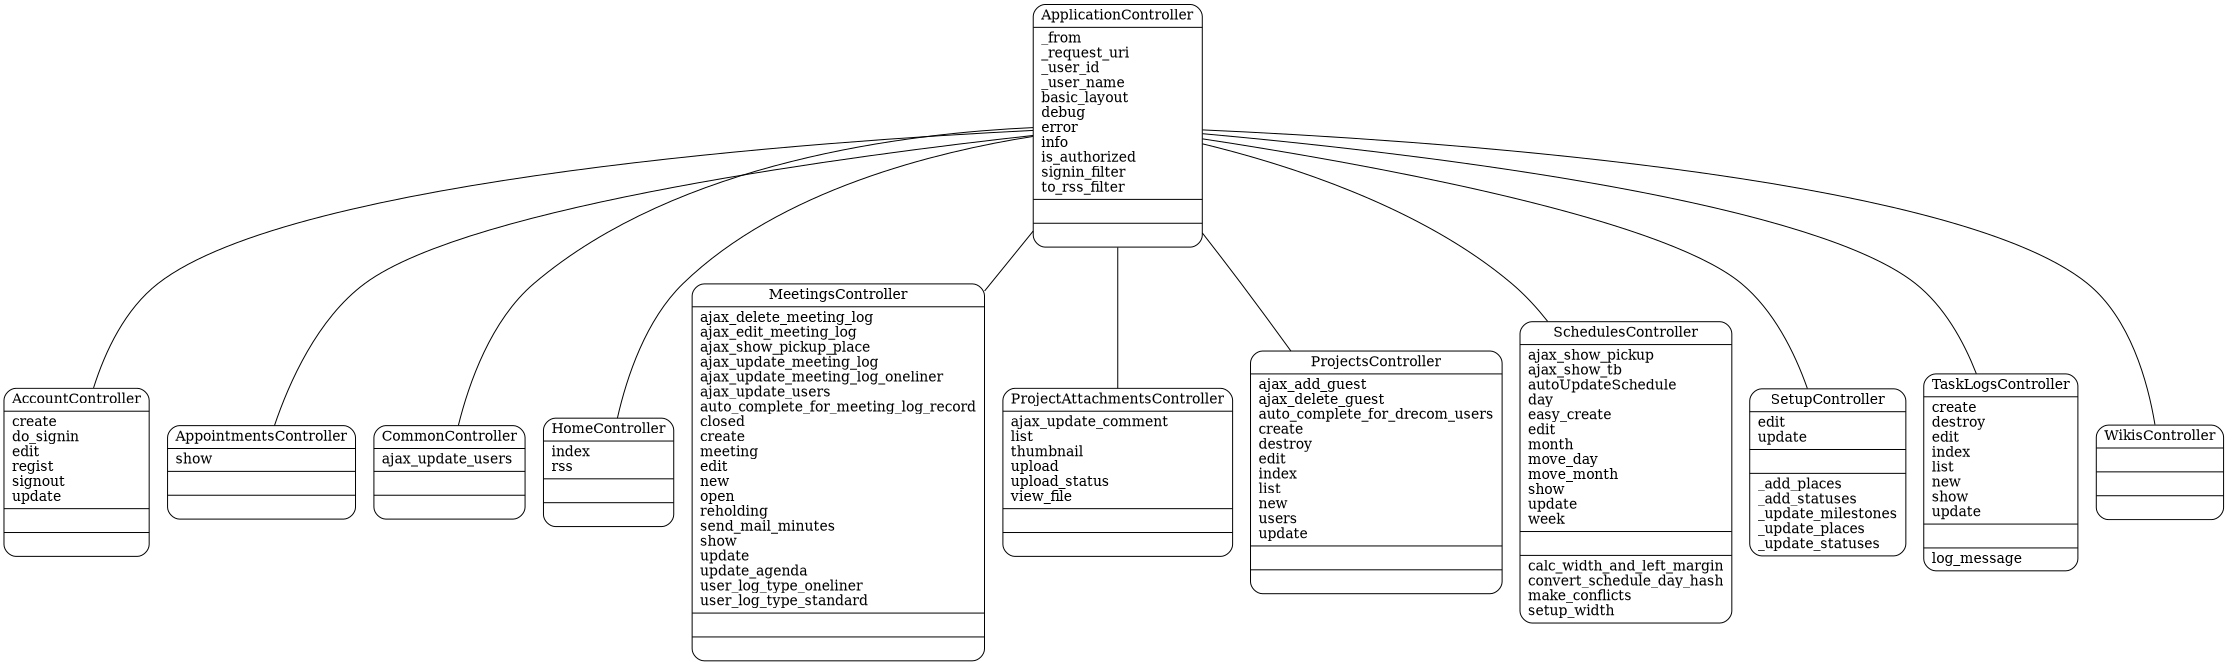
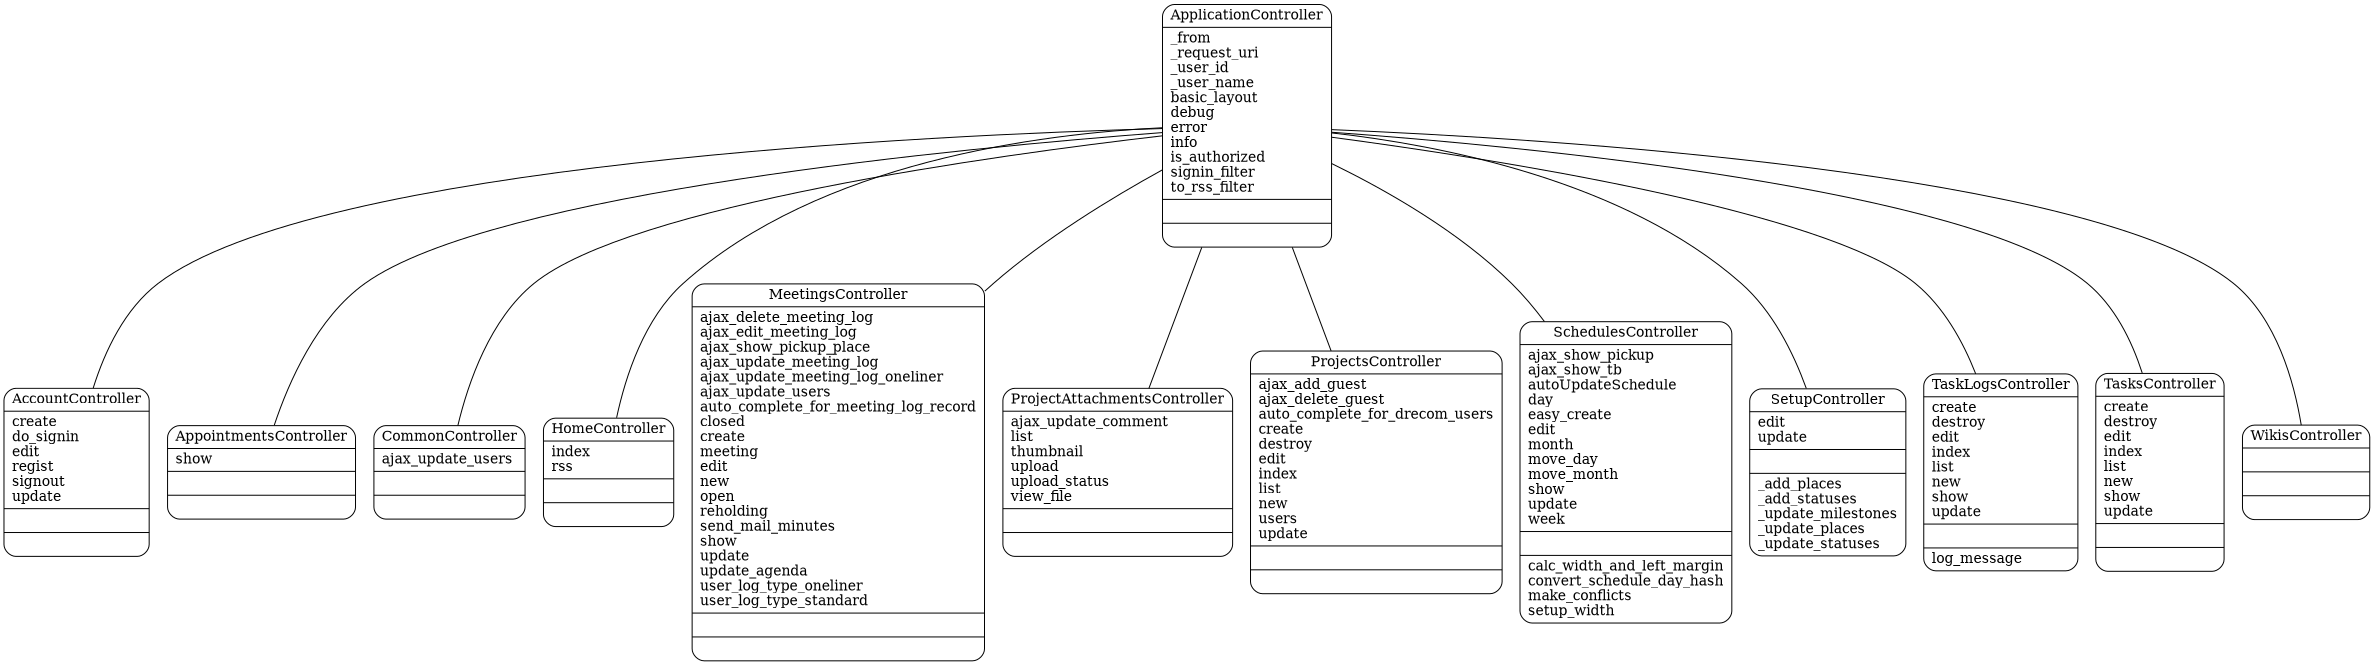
none -> (2160, 472)
